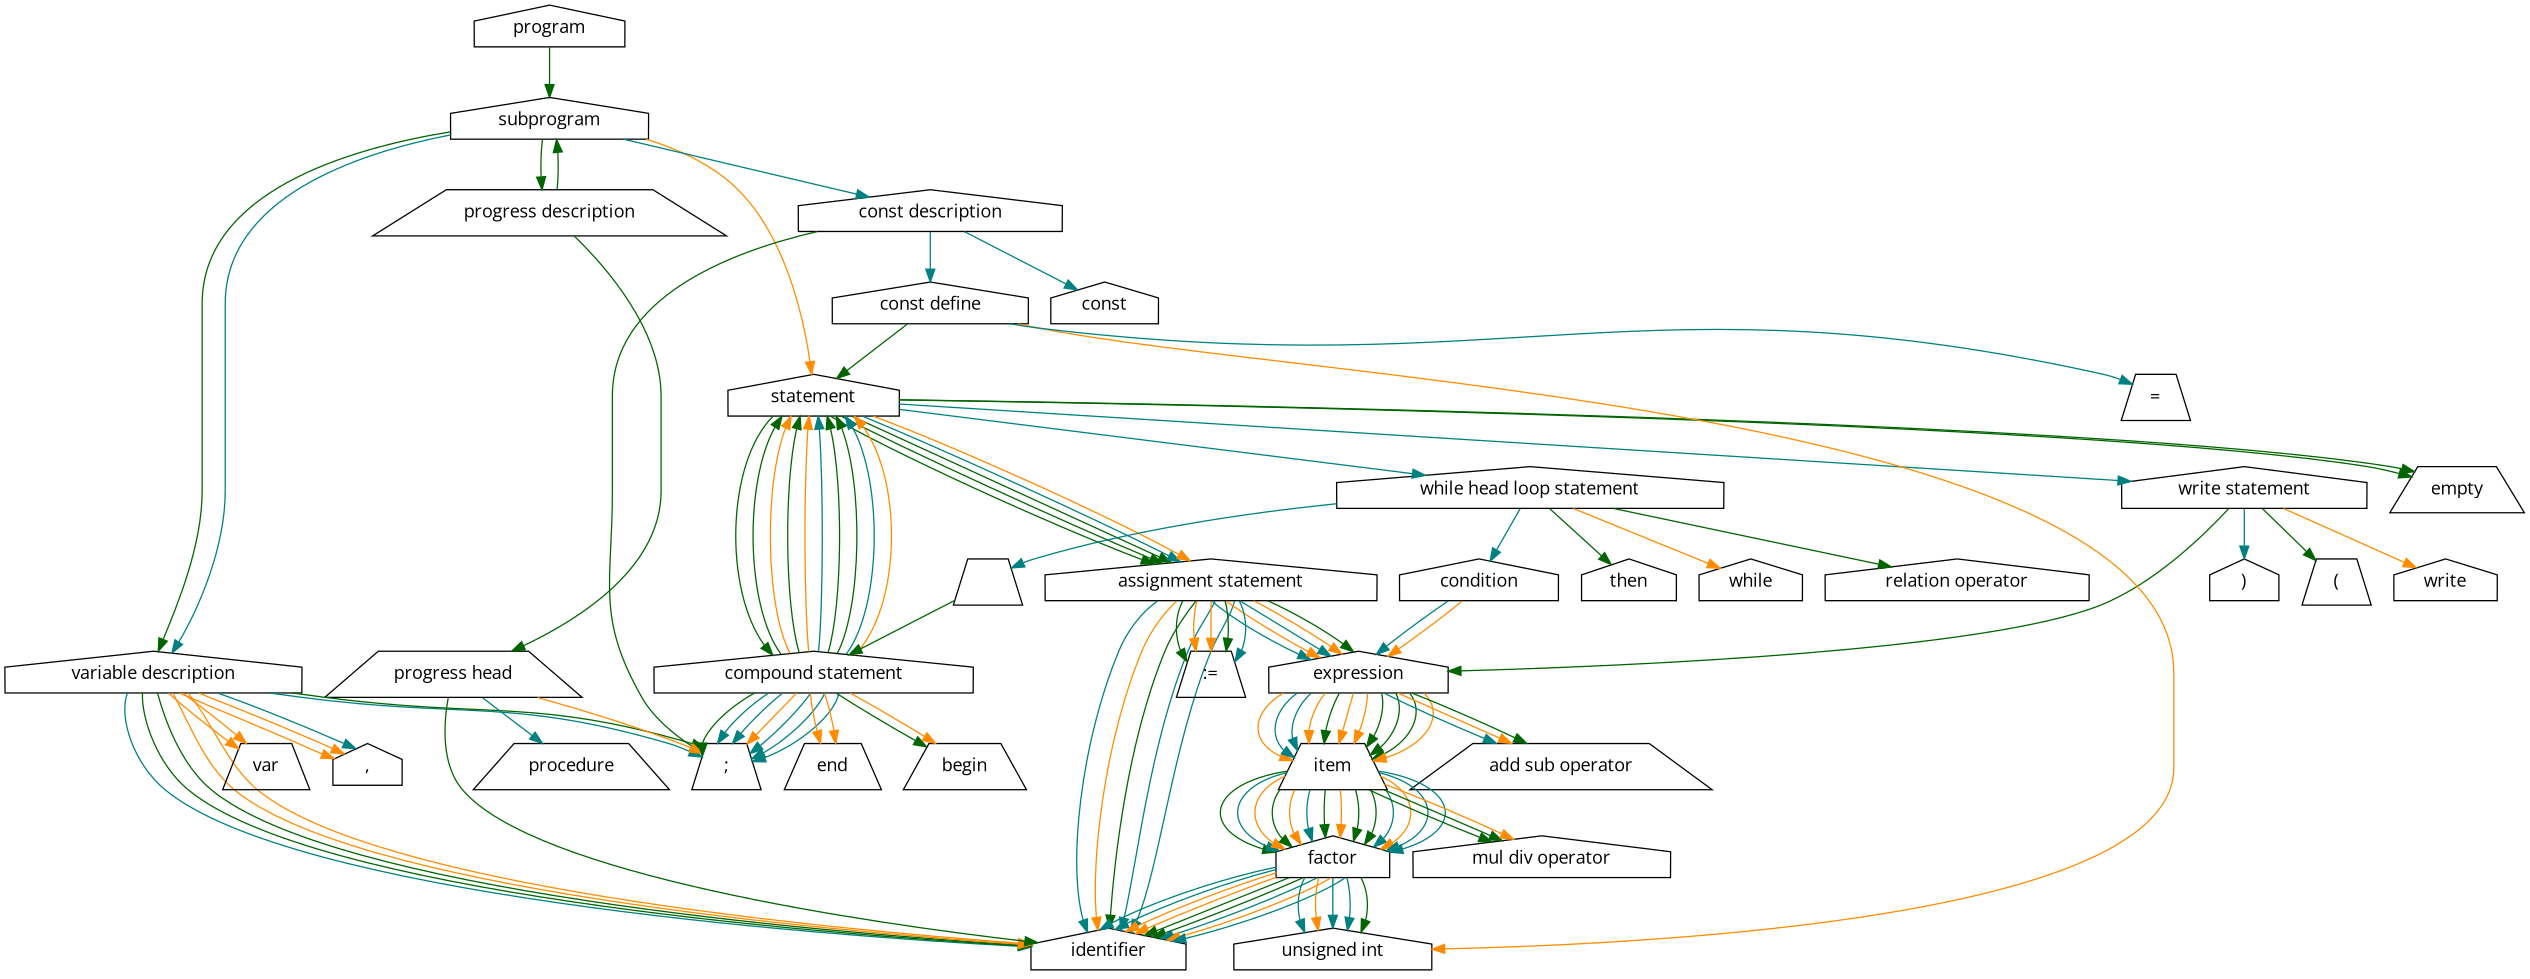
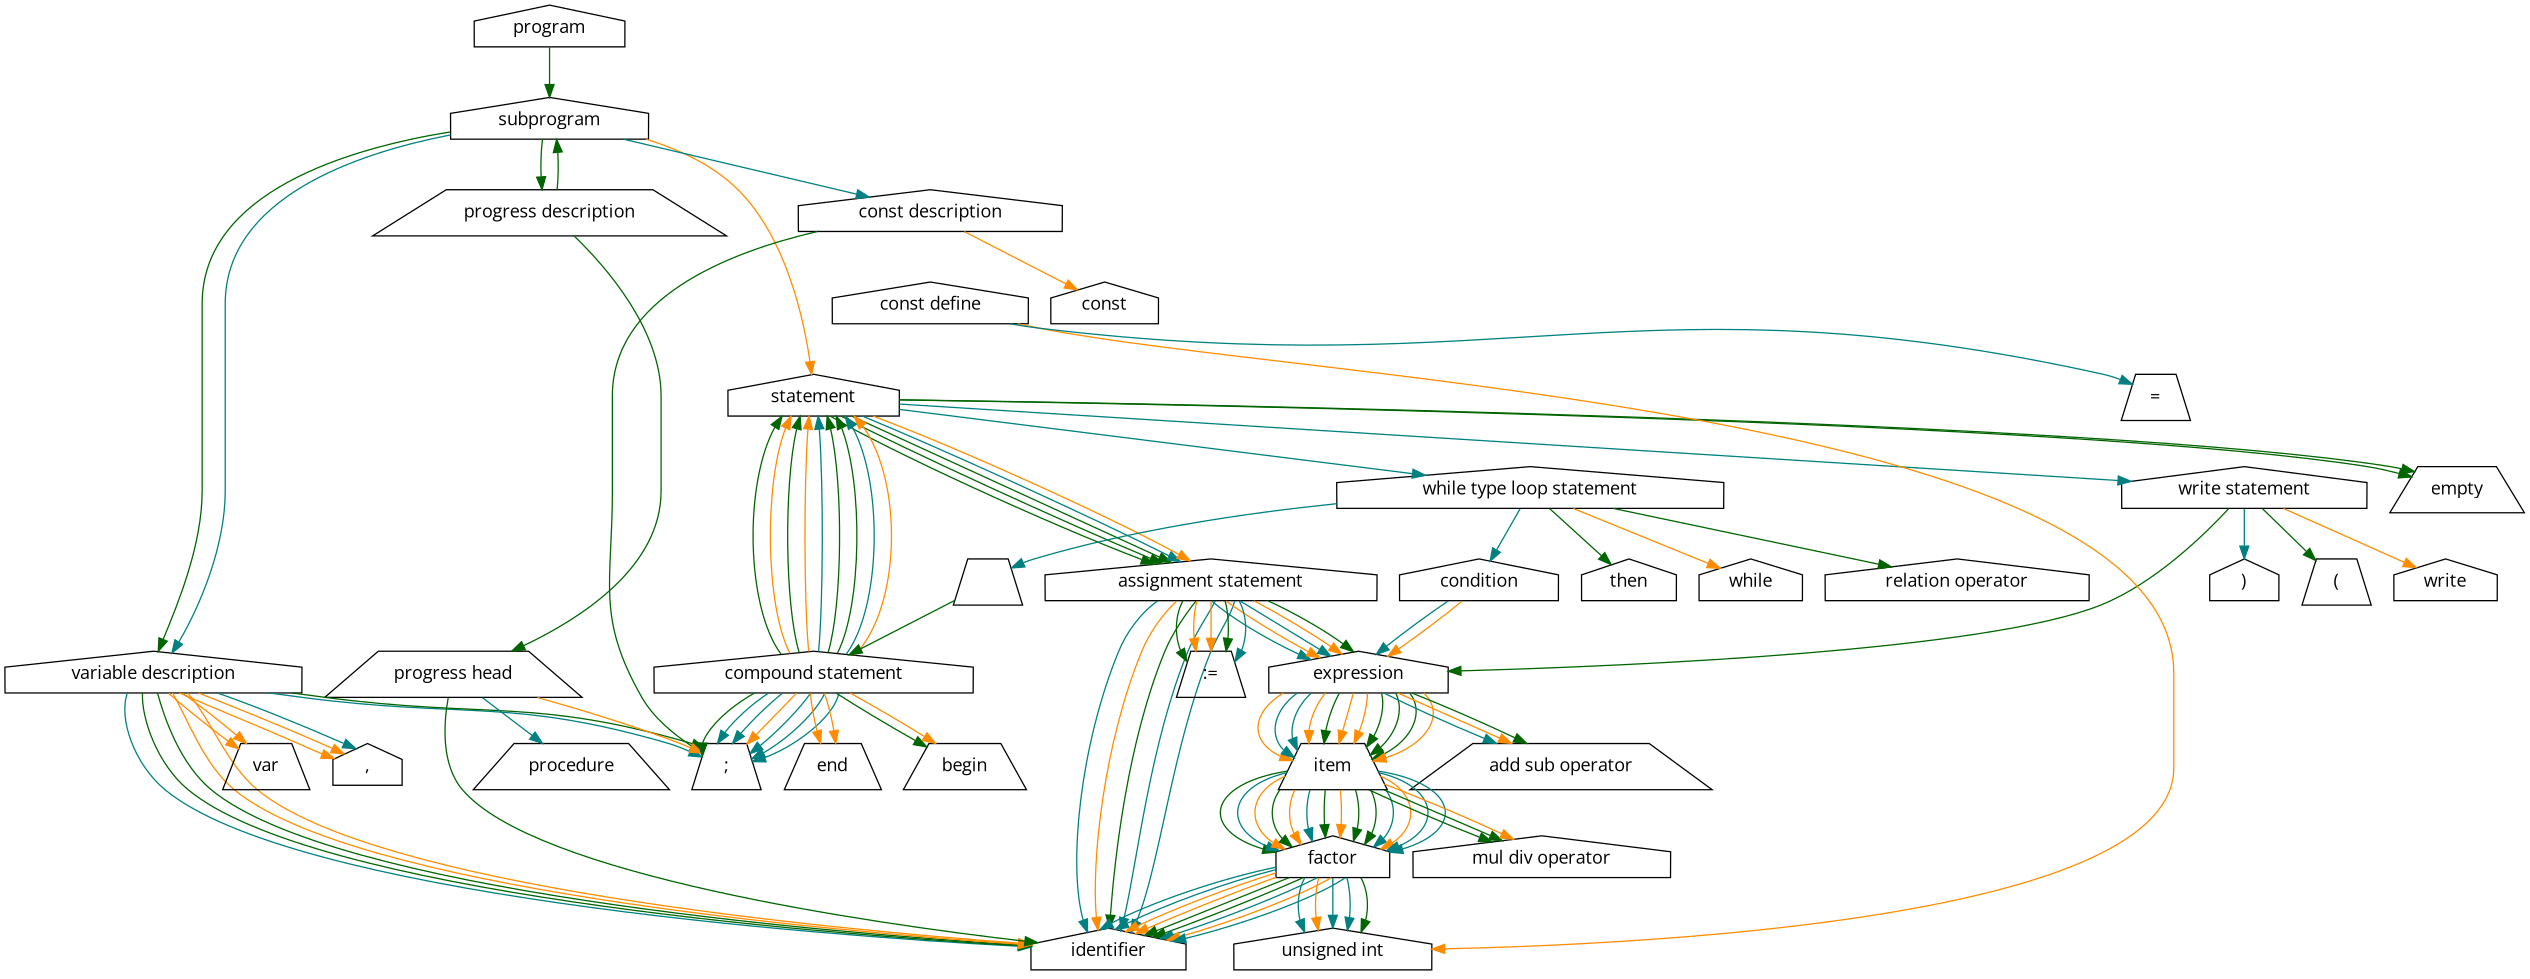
(930, 250) -> none
(1015, 258) -> (1015, 258)
(877, 347) -> none
(1530, 490) -> (1530, 490)
(736, 529) -> none
